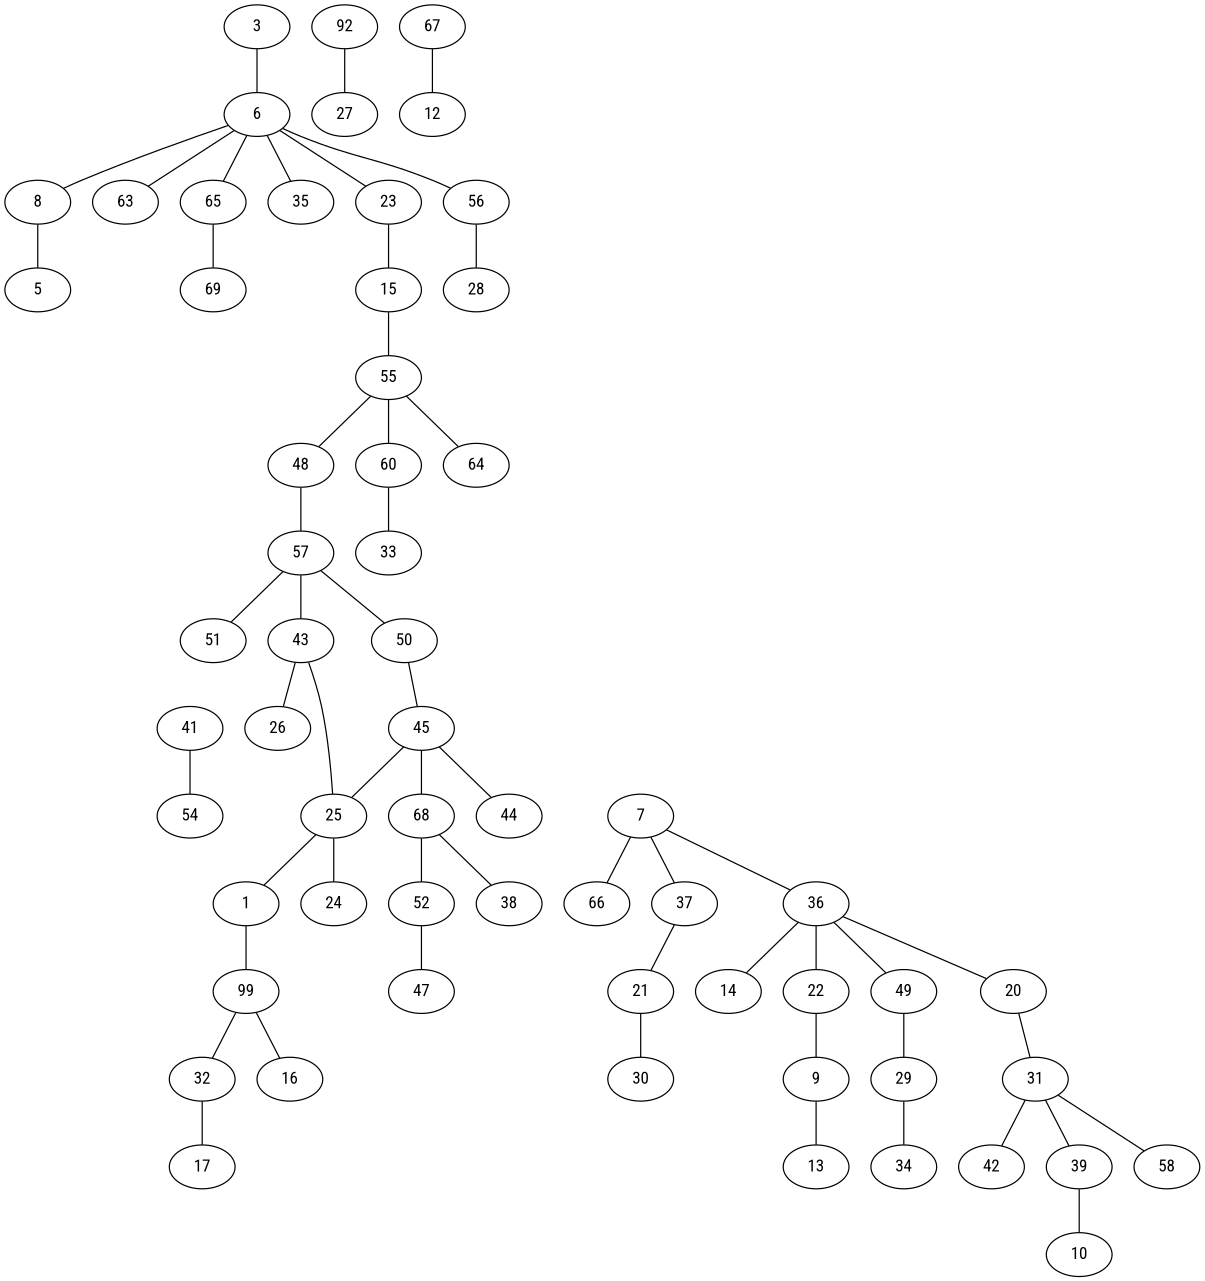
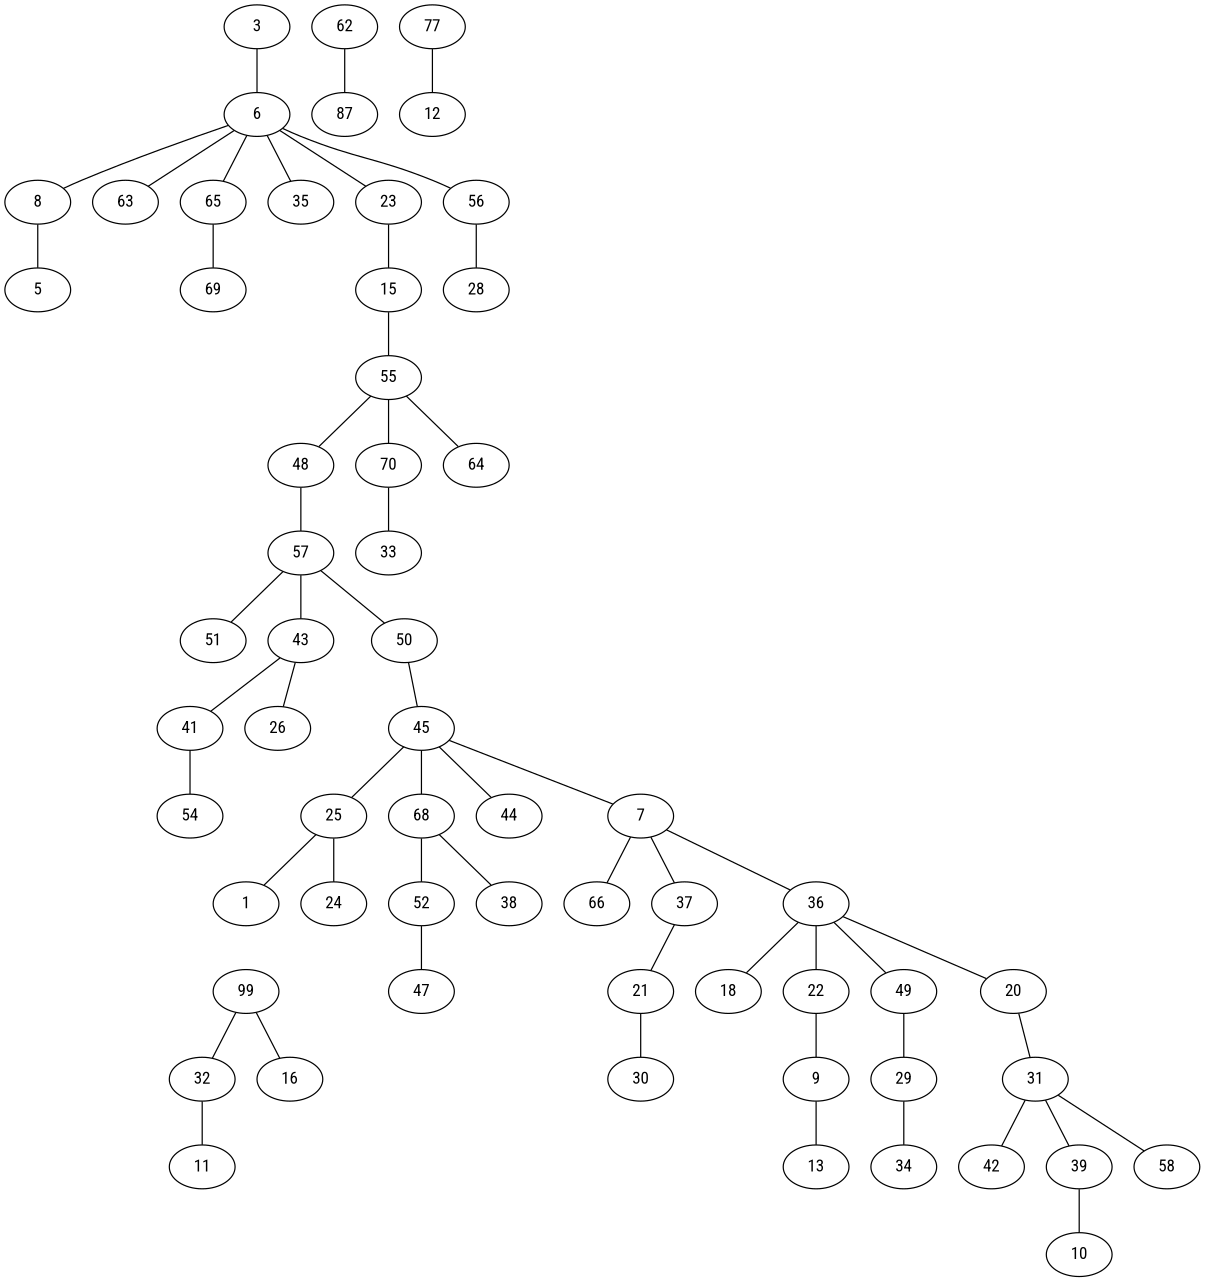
(345, 27) -> (345, 27)
(432, 27) -> (432, 27)
(345, 114) -> (345, 114)
(389, 465) -> (389, 465)
(325, 727) -> (245, 685)
none -> (531, 772)
(246, 948) -> none
(728, 991) -> (728, 991)
(202, 1167) -> (202, 1167)
